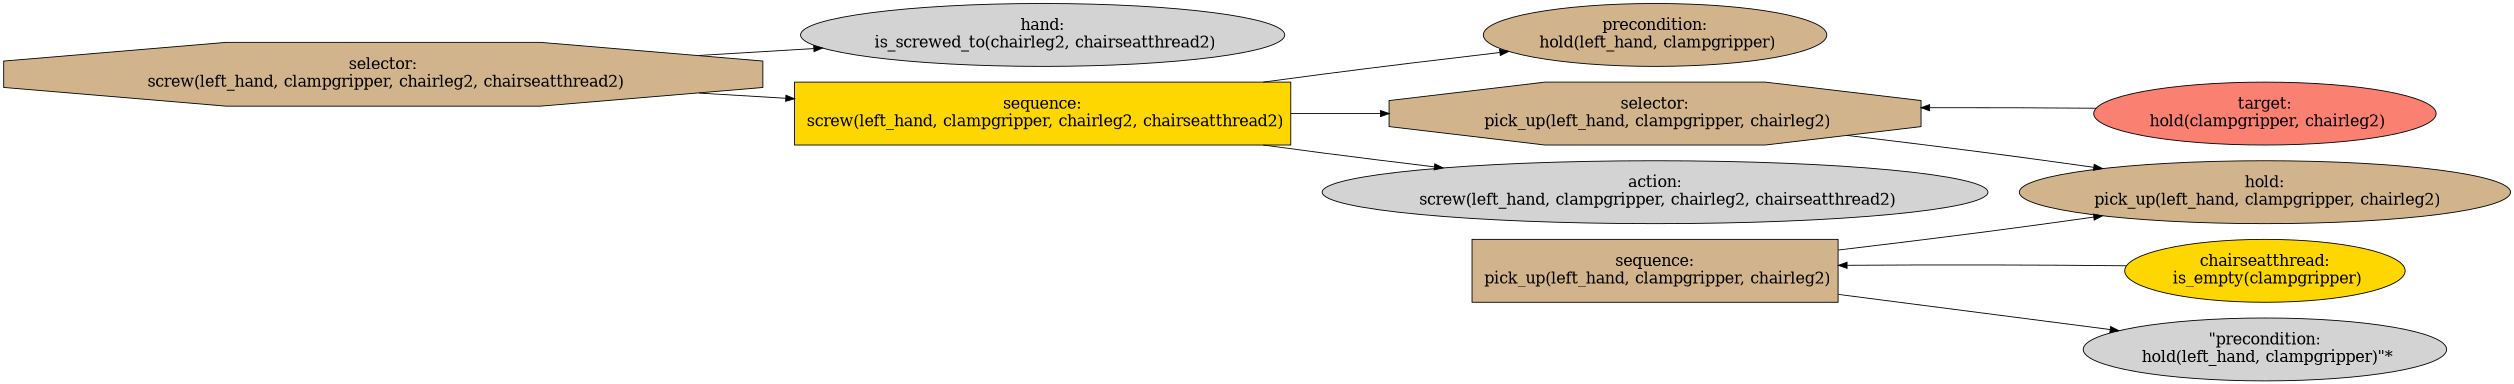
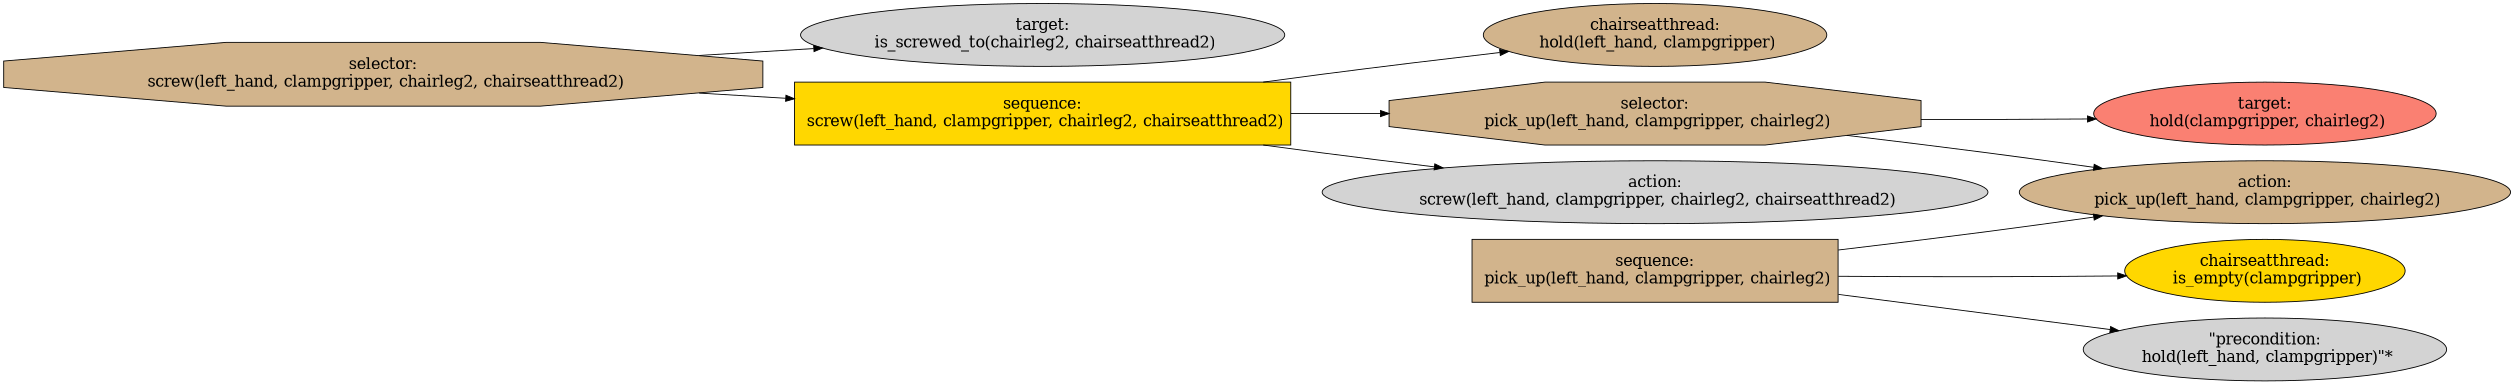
(1043, 35) -> (1043, 35)
(1655, 35) -> (1655, 35)
(2013, 108) -> (2004, 119)
(2265, 192) -> (2265, 192)
(1987, 265) -> (1978, 277)
